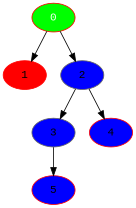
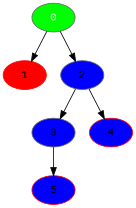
(54, 18) -> (54, 18)
